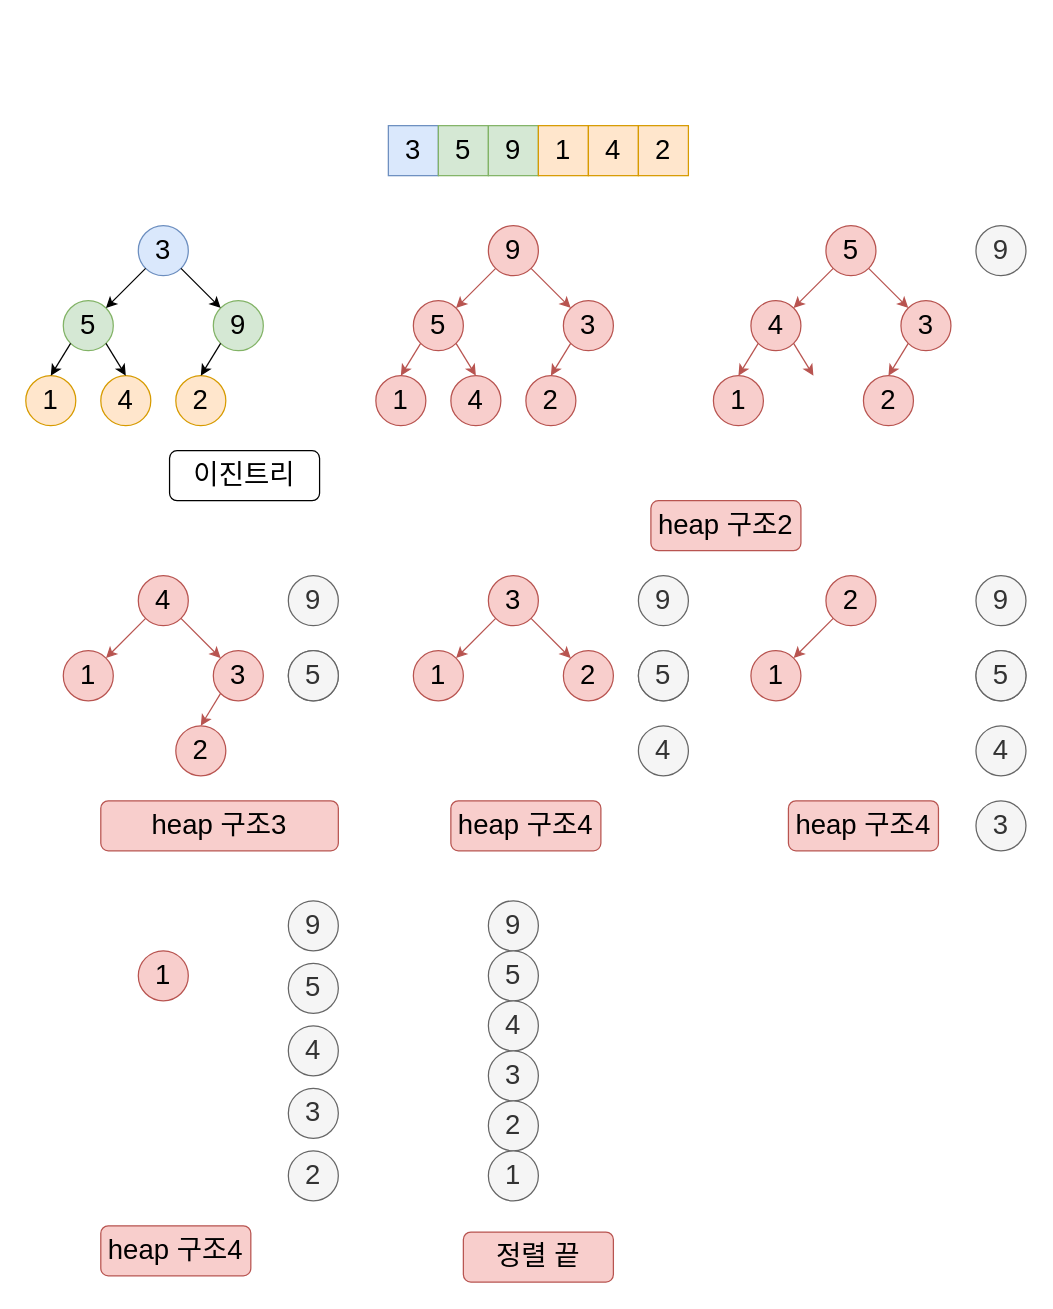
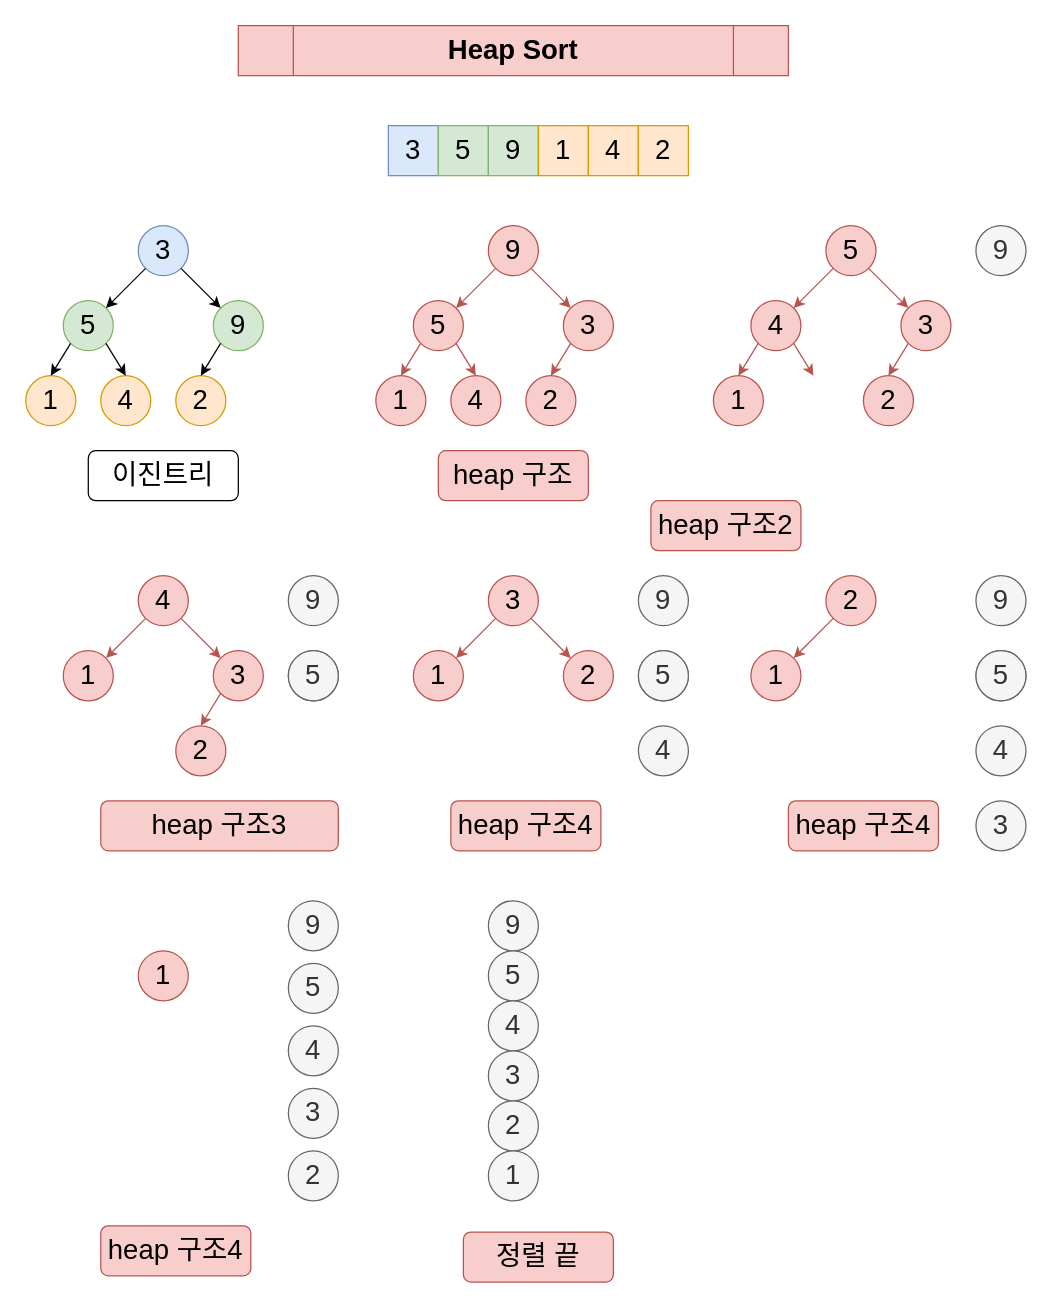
none -> (513, 51)
(244, 476) -> (163, 476)
none -> (513, 476)
